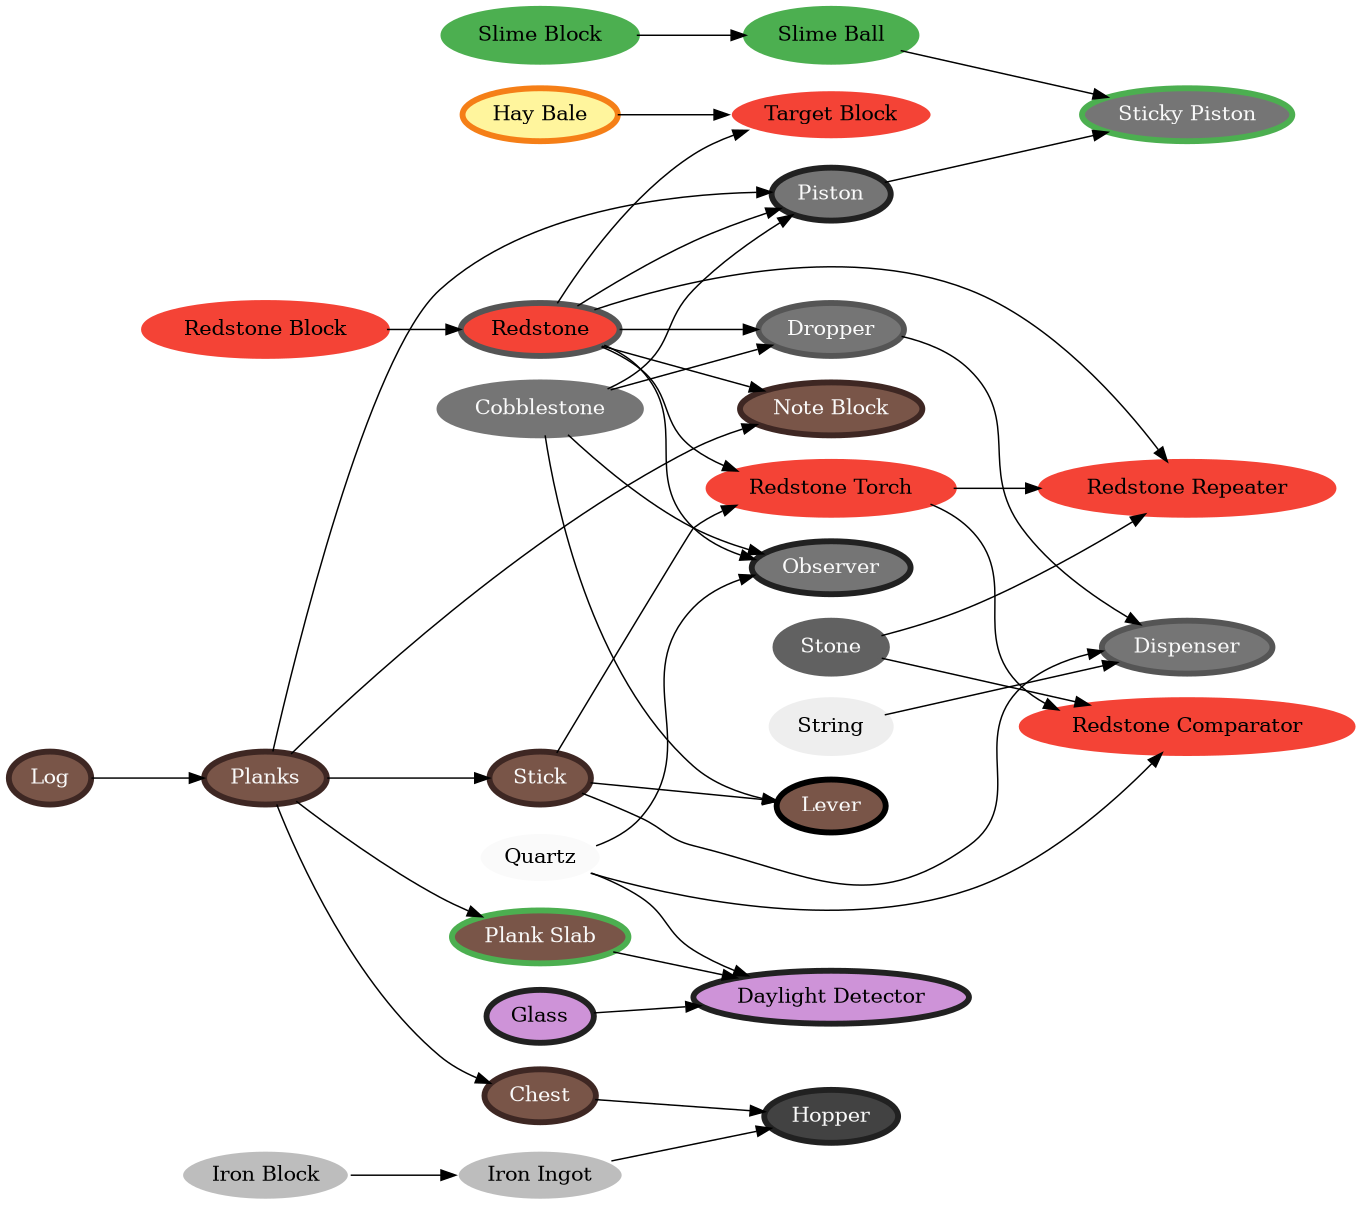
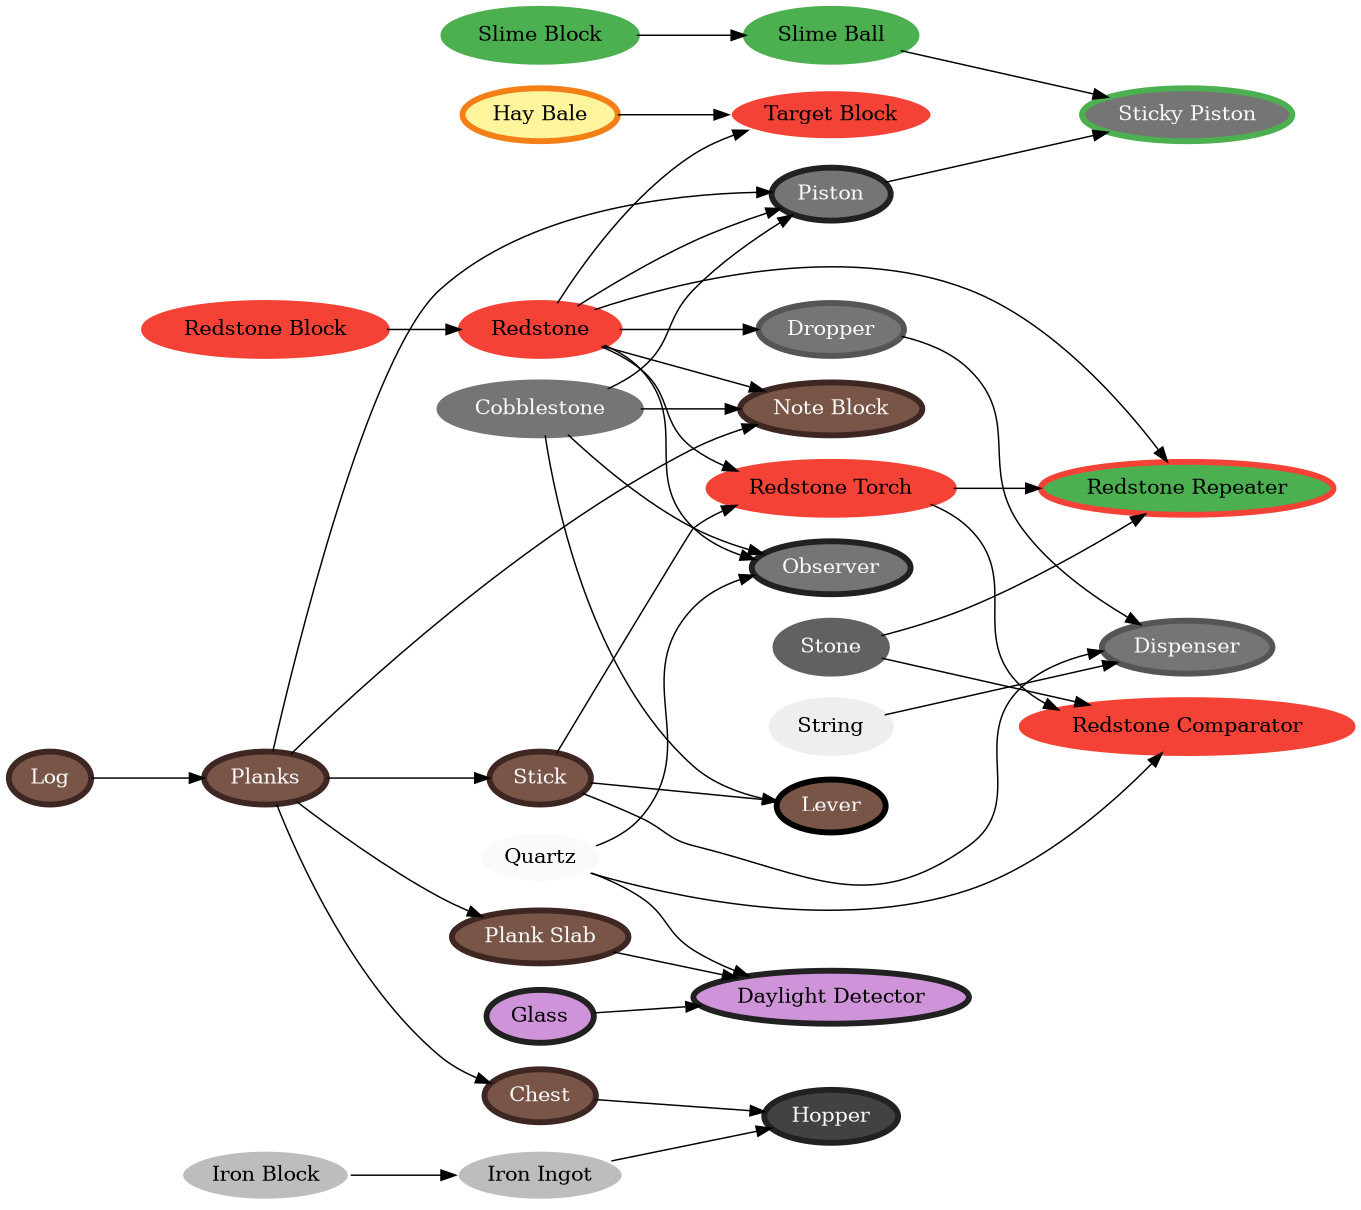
(540, 329) -> (540, 329)
(666, 375) -> (683, 409)
(1187, 488) -> (1187, 488)
(540, 937) -> (540, 937)
